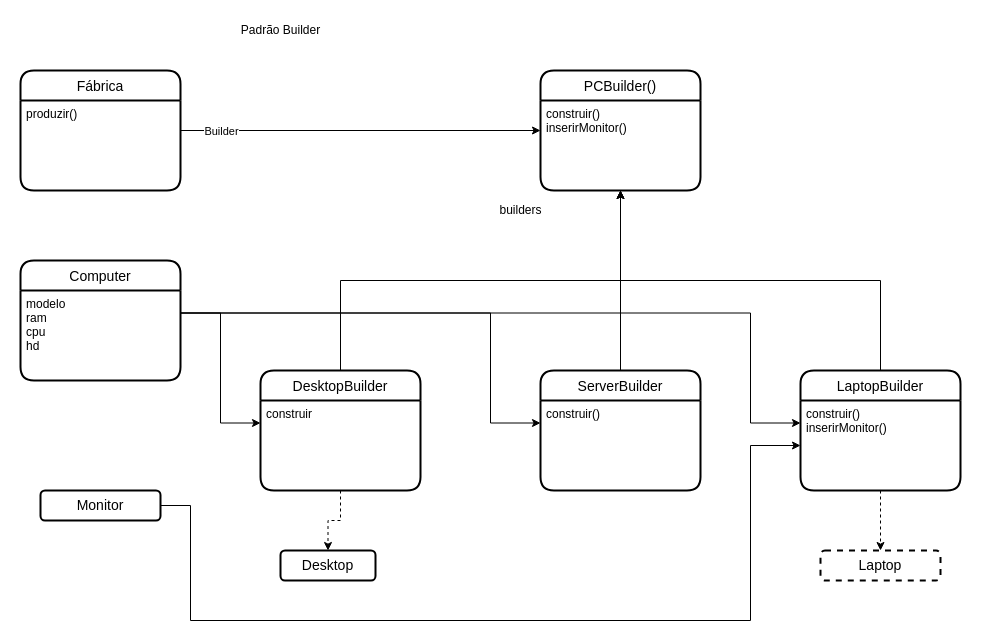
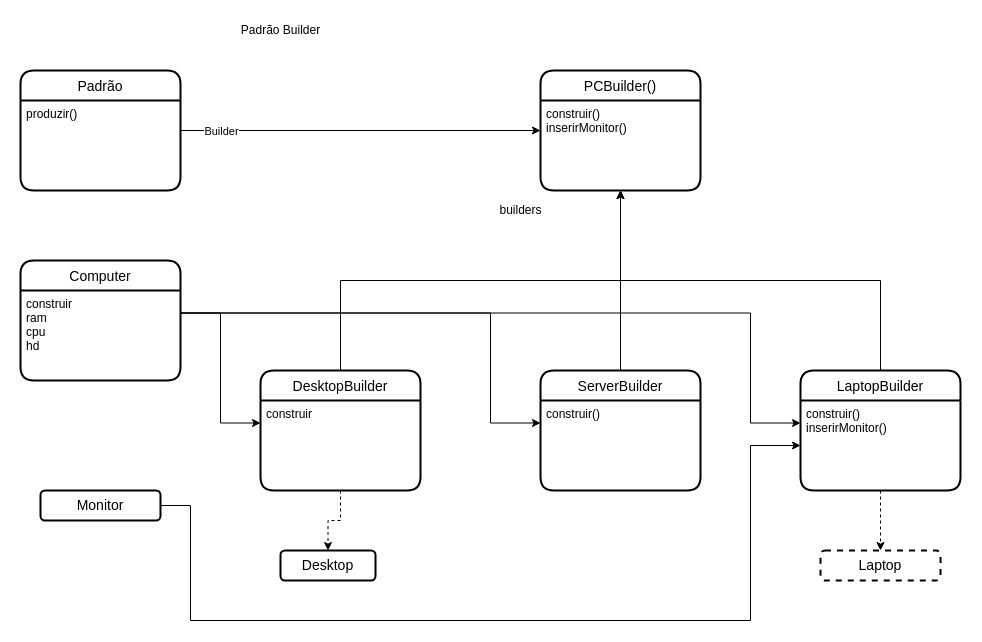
(100, 86) -> (100, 86)
(45, 304) -> (55, 304)
